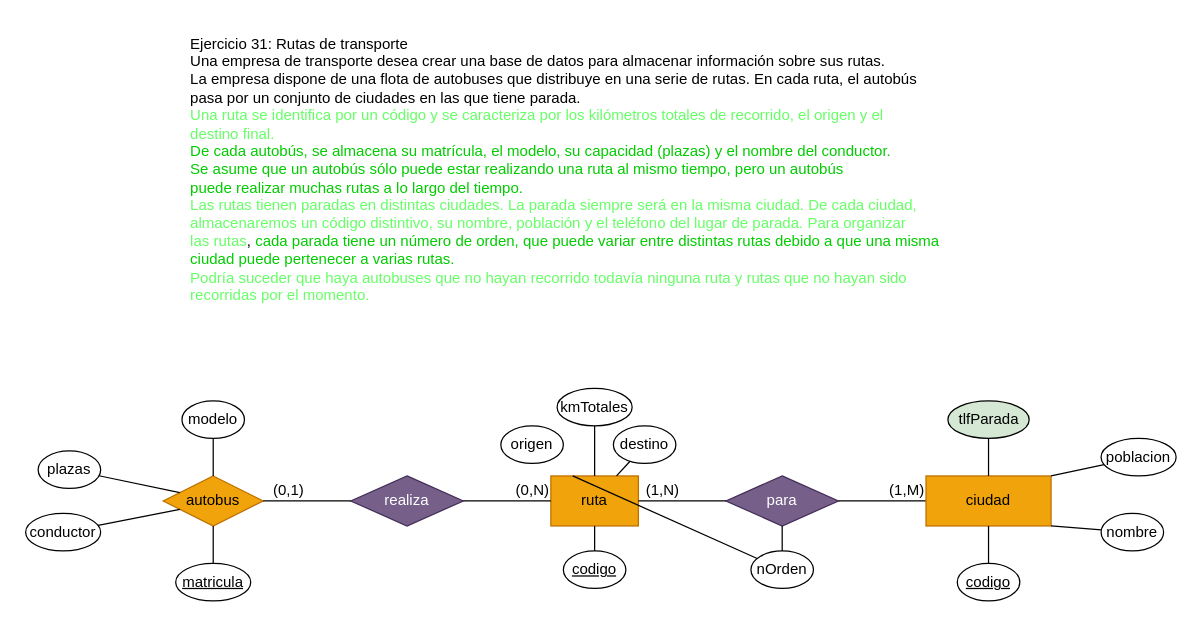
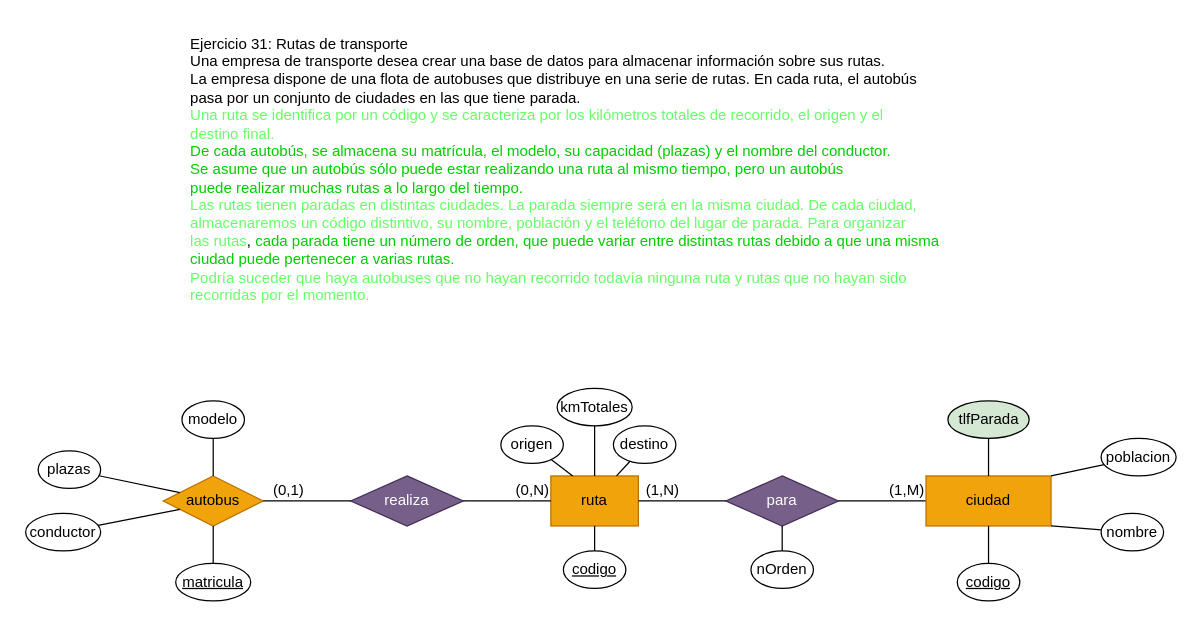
(664, 517) -> (562, 468)
